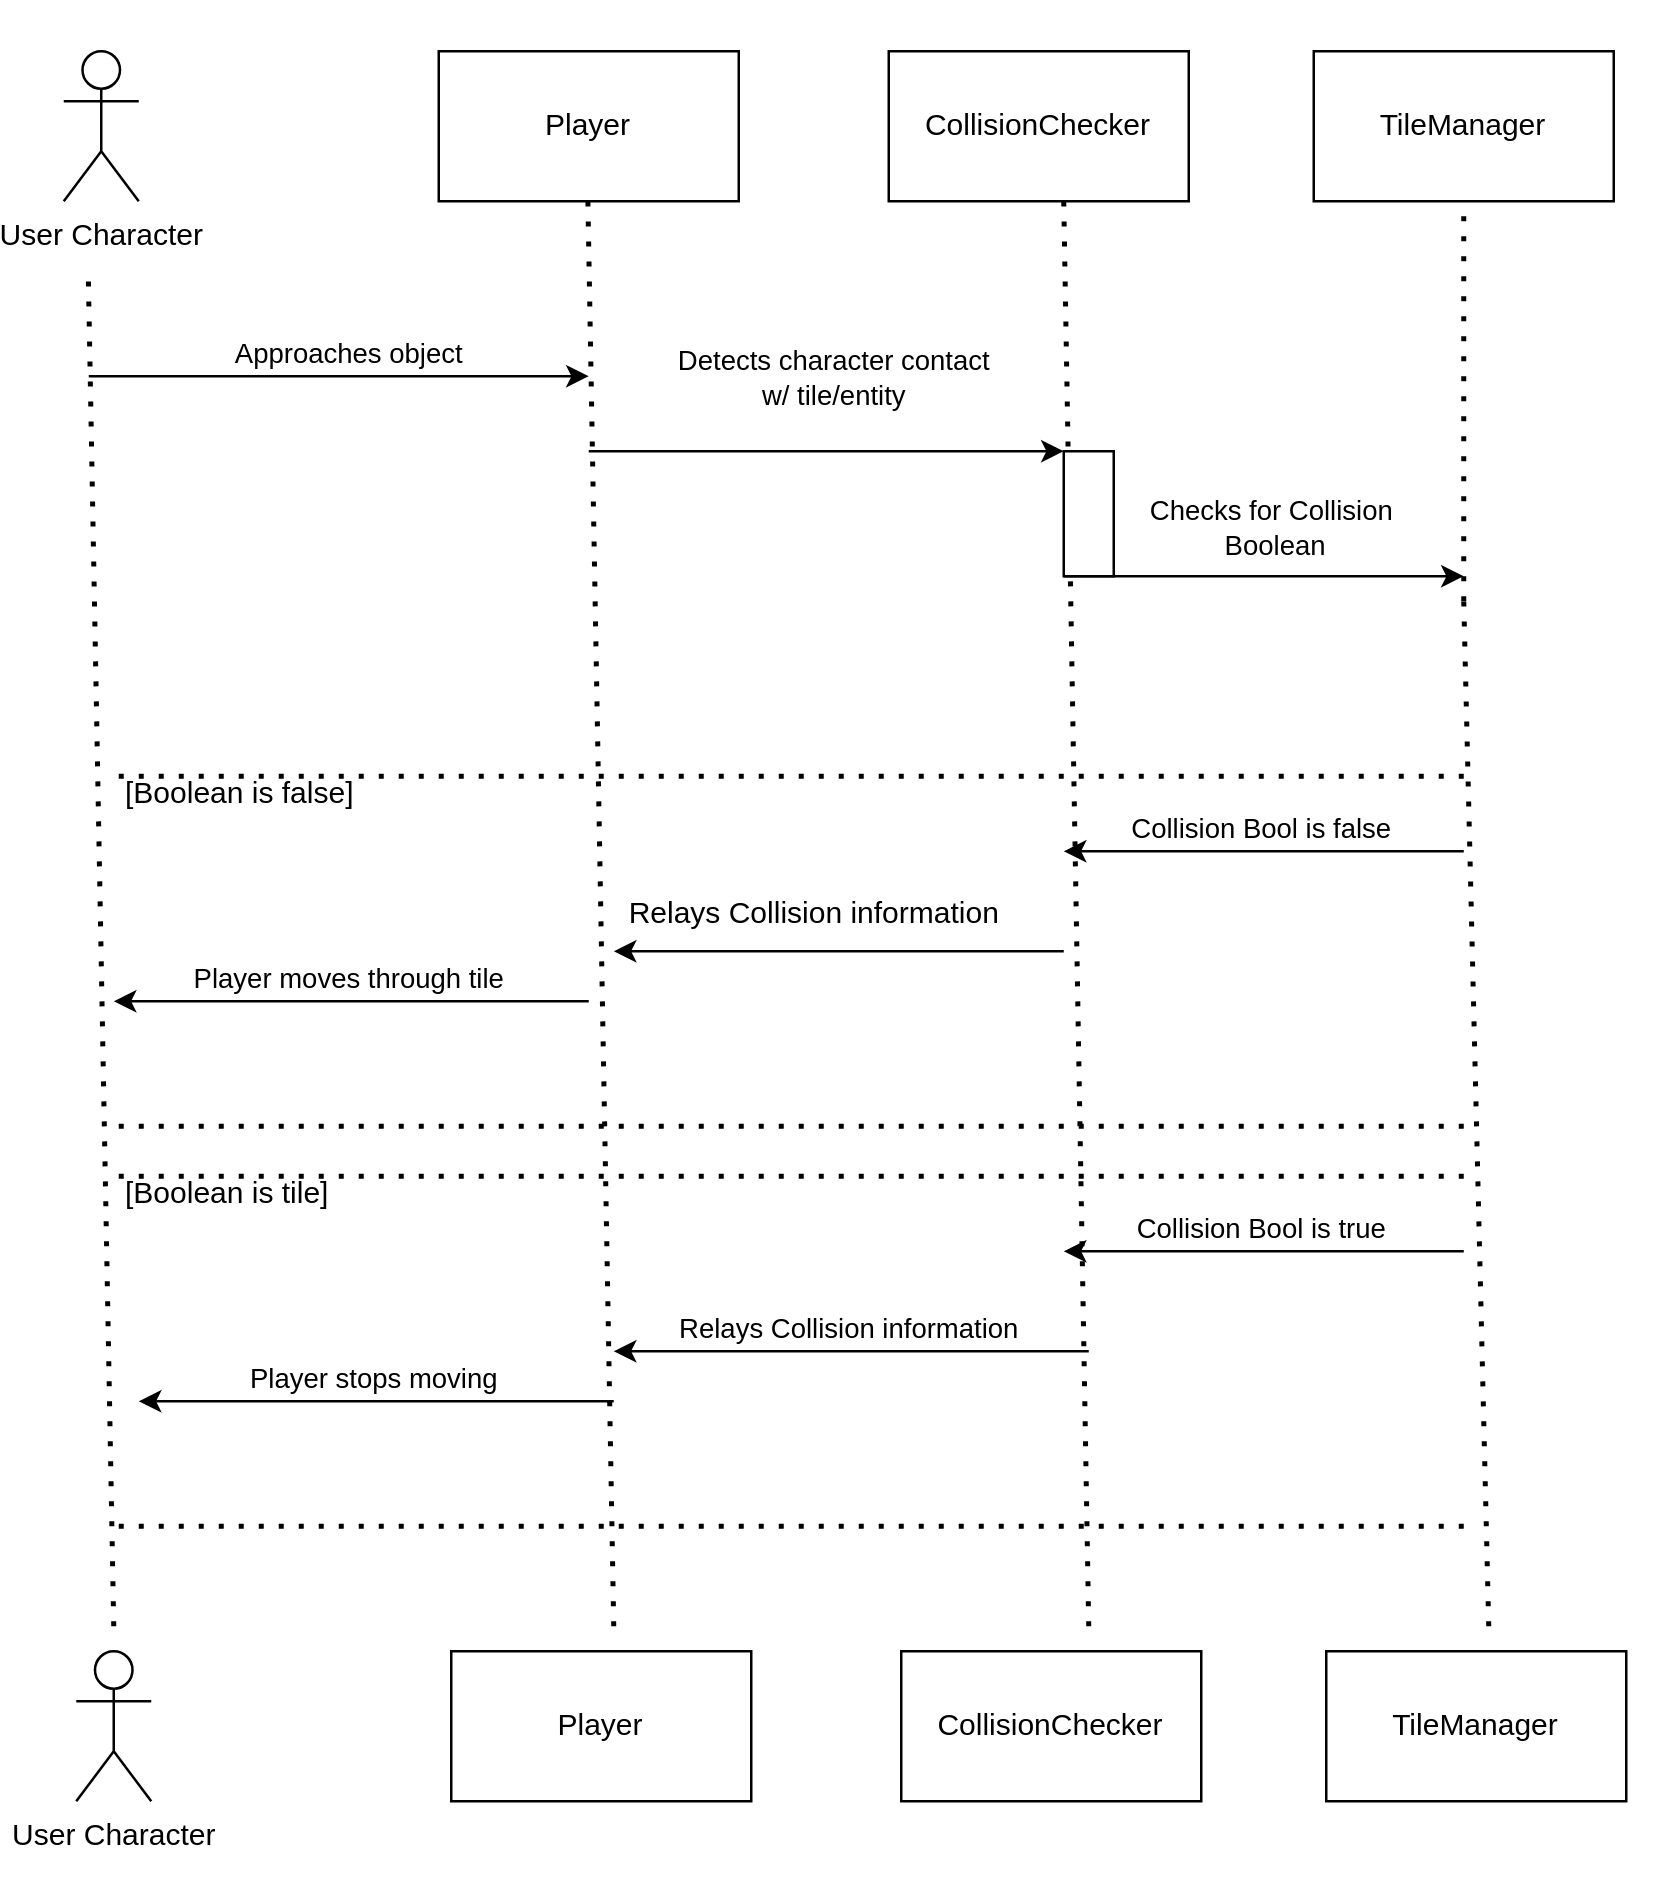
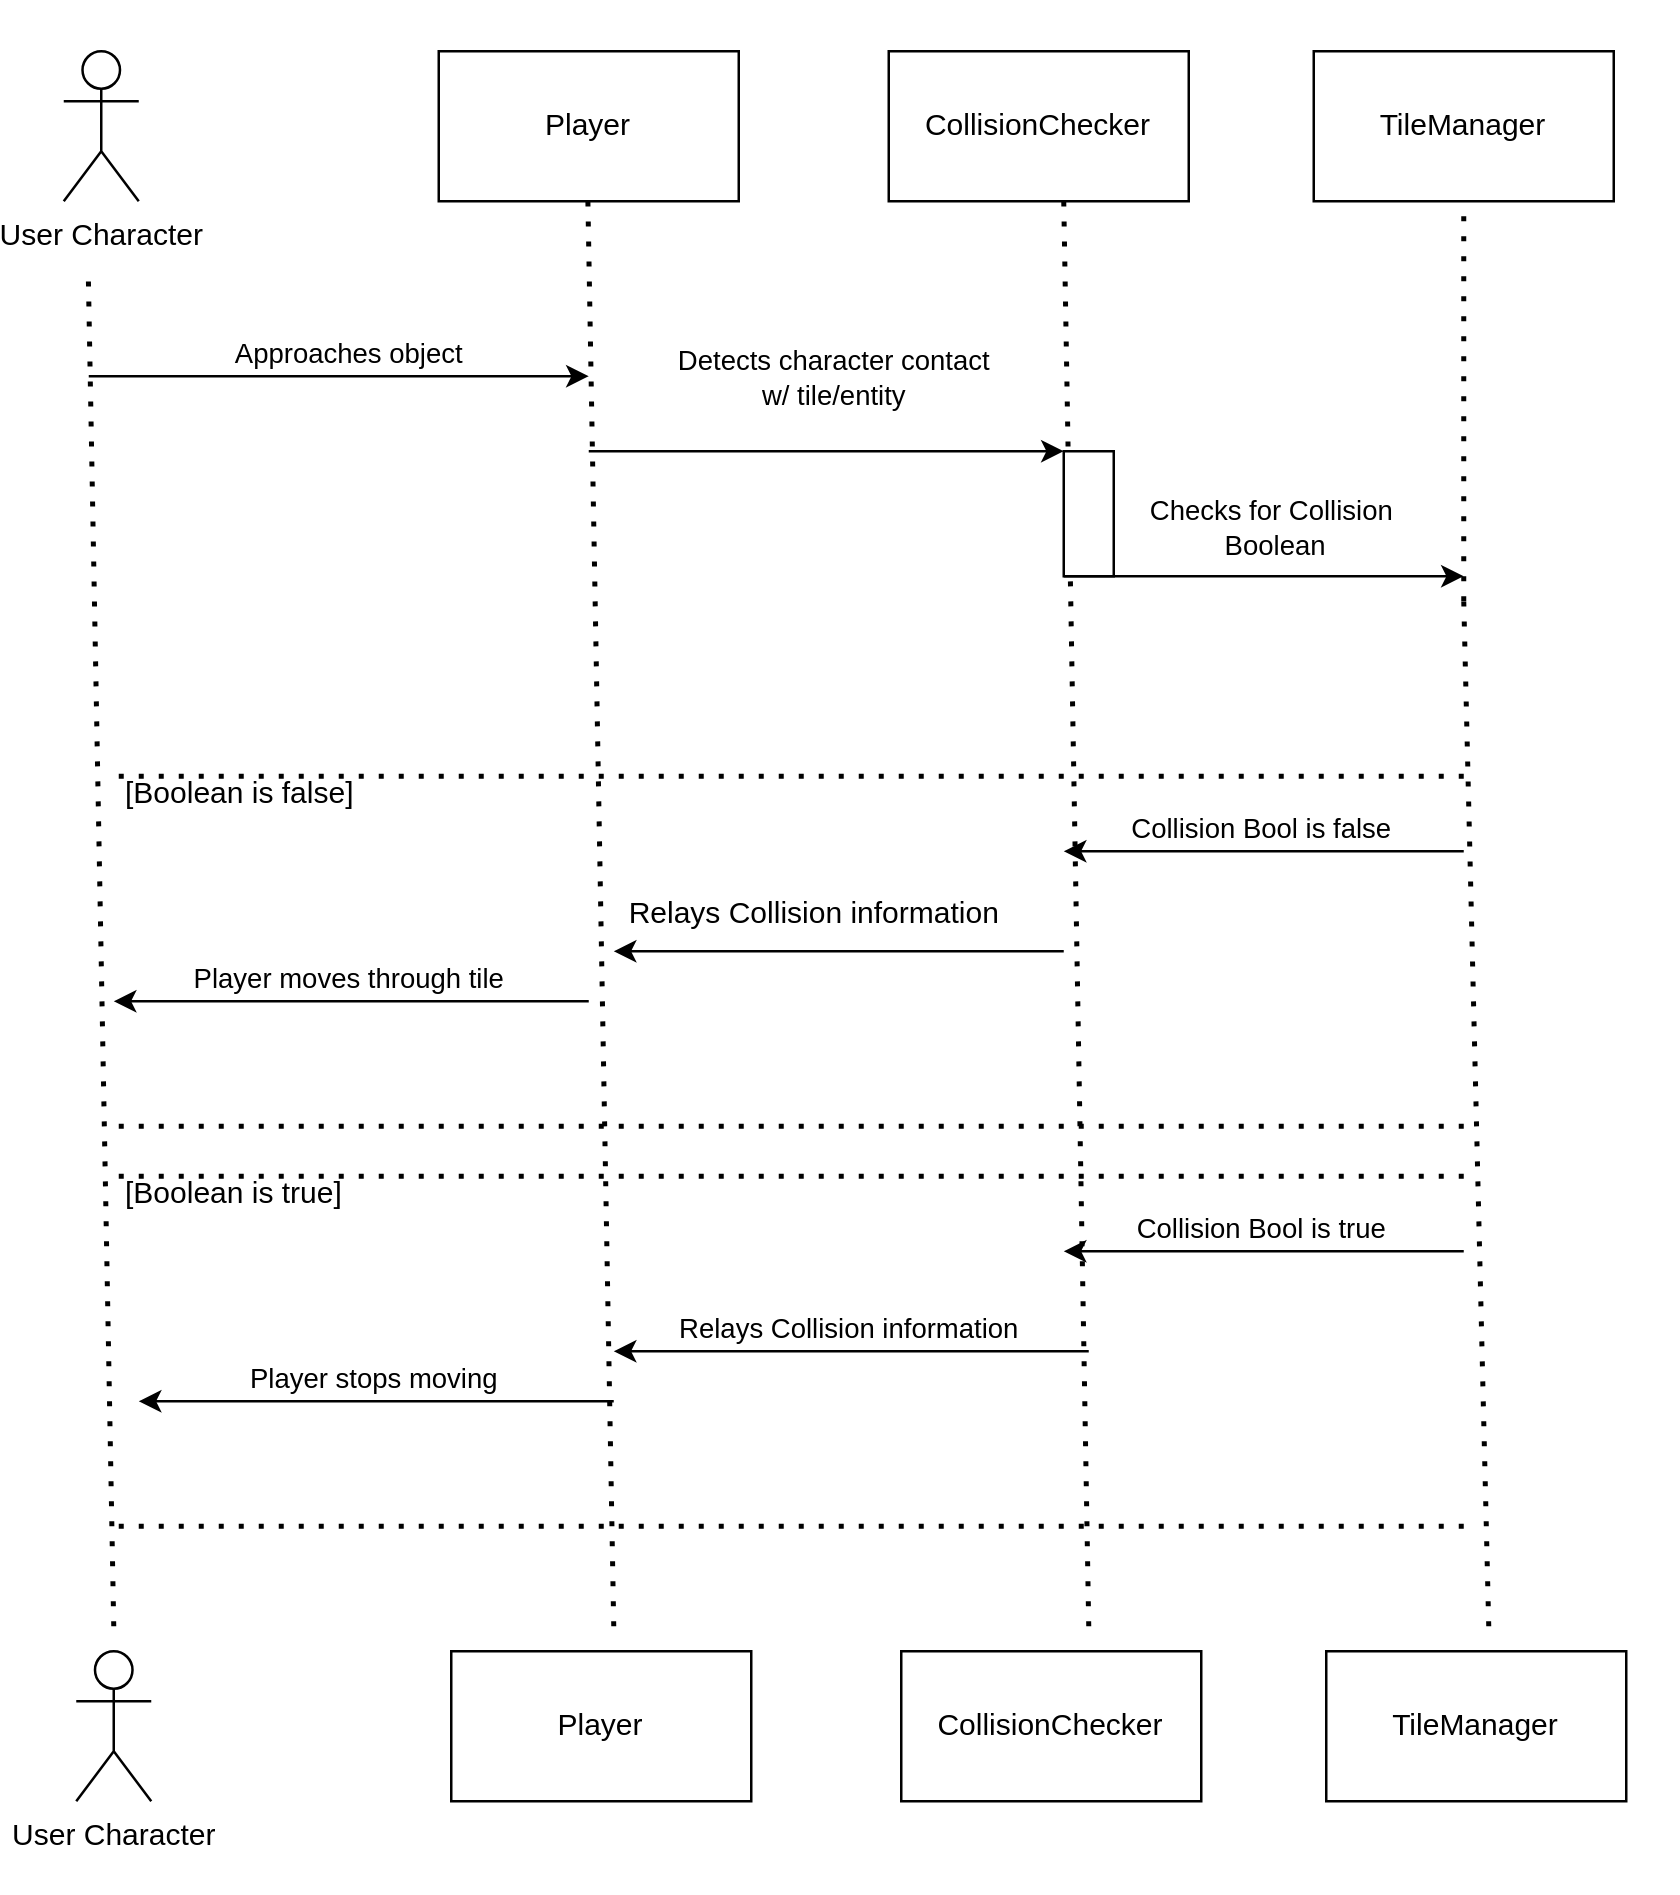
(246, 1194) -> (253, 1194)
